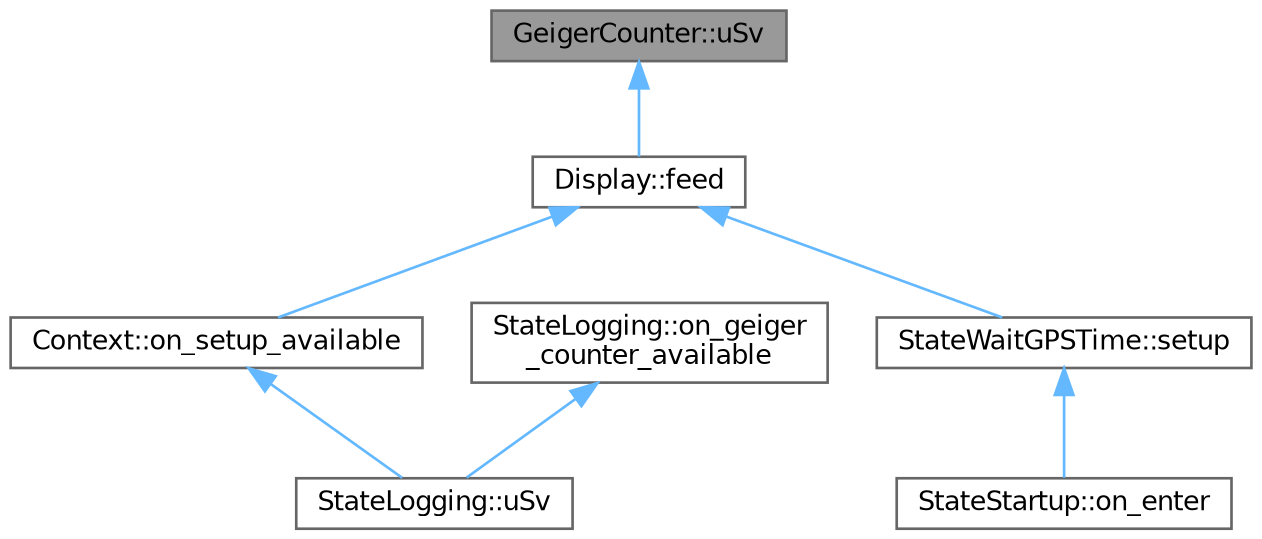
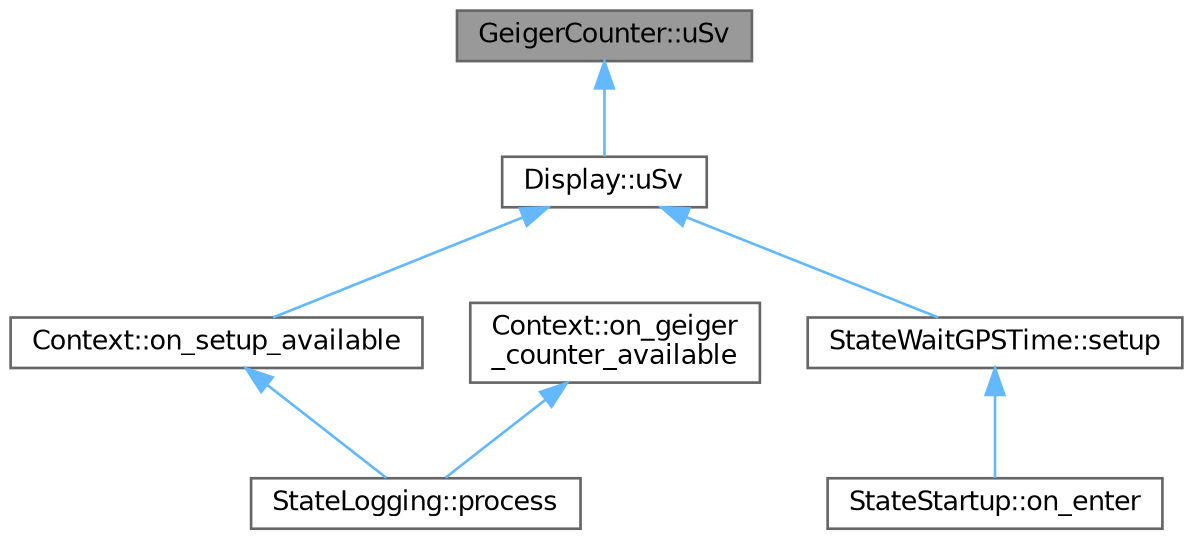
(639, 182) -> (604, 182)
(650, 343) -> (615, 343)
(434, 503) -> (416, 503)
